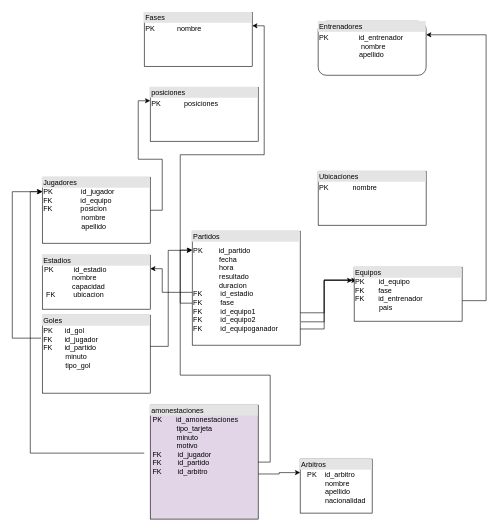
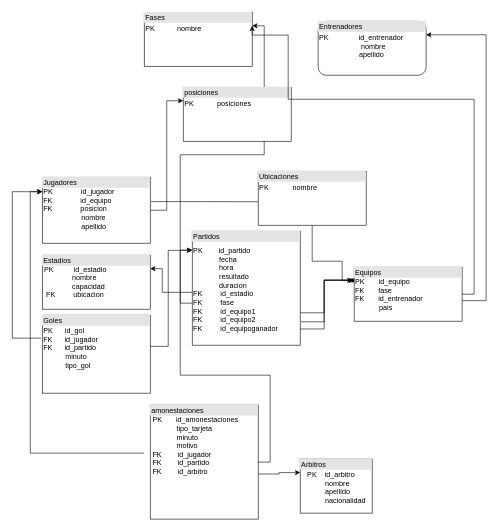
none -> (375, 99)
(204, 114) -> (237, 114)
(372, 198) -> (312, 198)
none -> (205, 202)
(204, 462) -> (204, 462)
